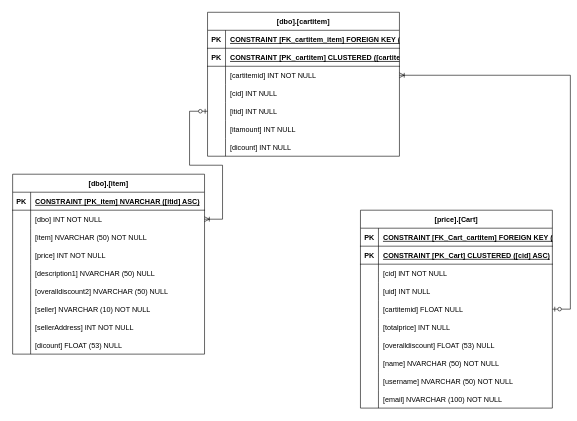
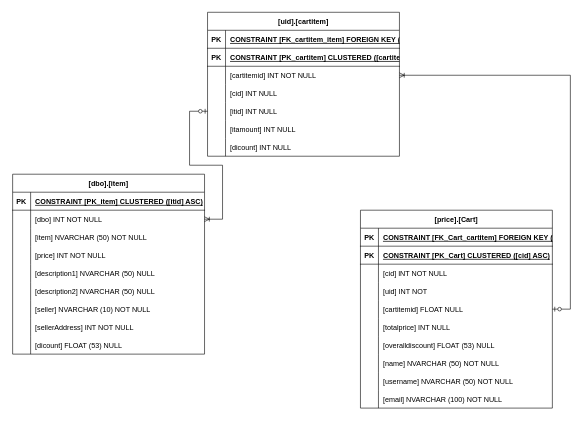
(303, 22) -> (303, 22)
(114, 202) -> (116, 202)
(105, 292) -> (98, 292)
(433, 292) -> (431, 292)
